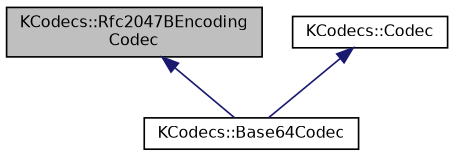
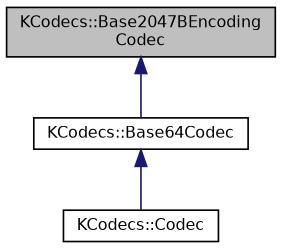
(134, 32) -> (141, 32)
(304, 88) -> (141, 188)
